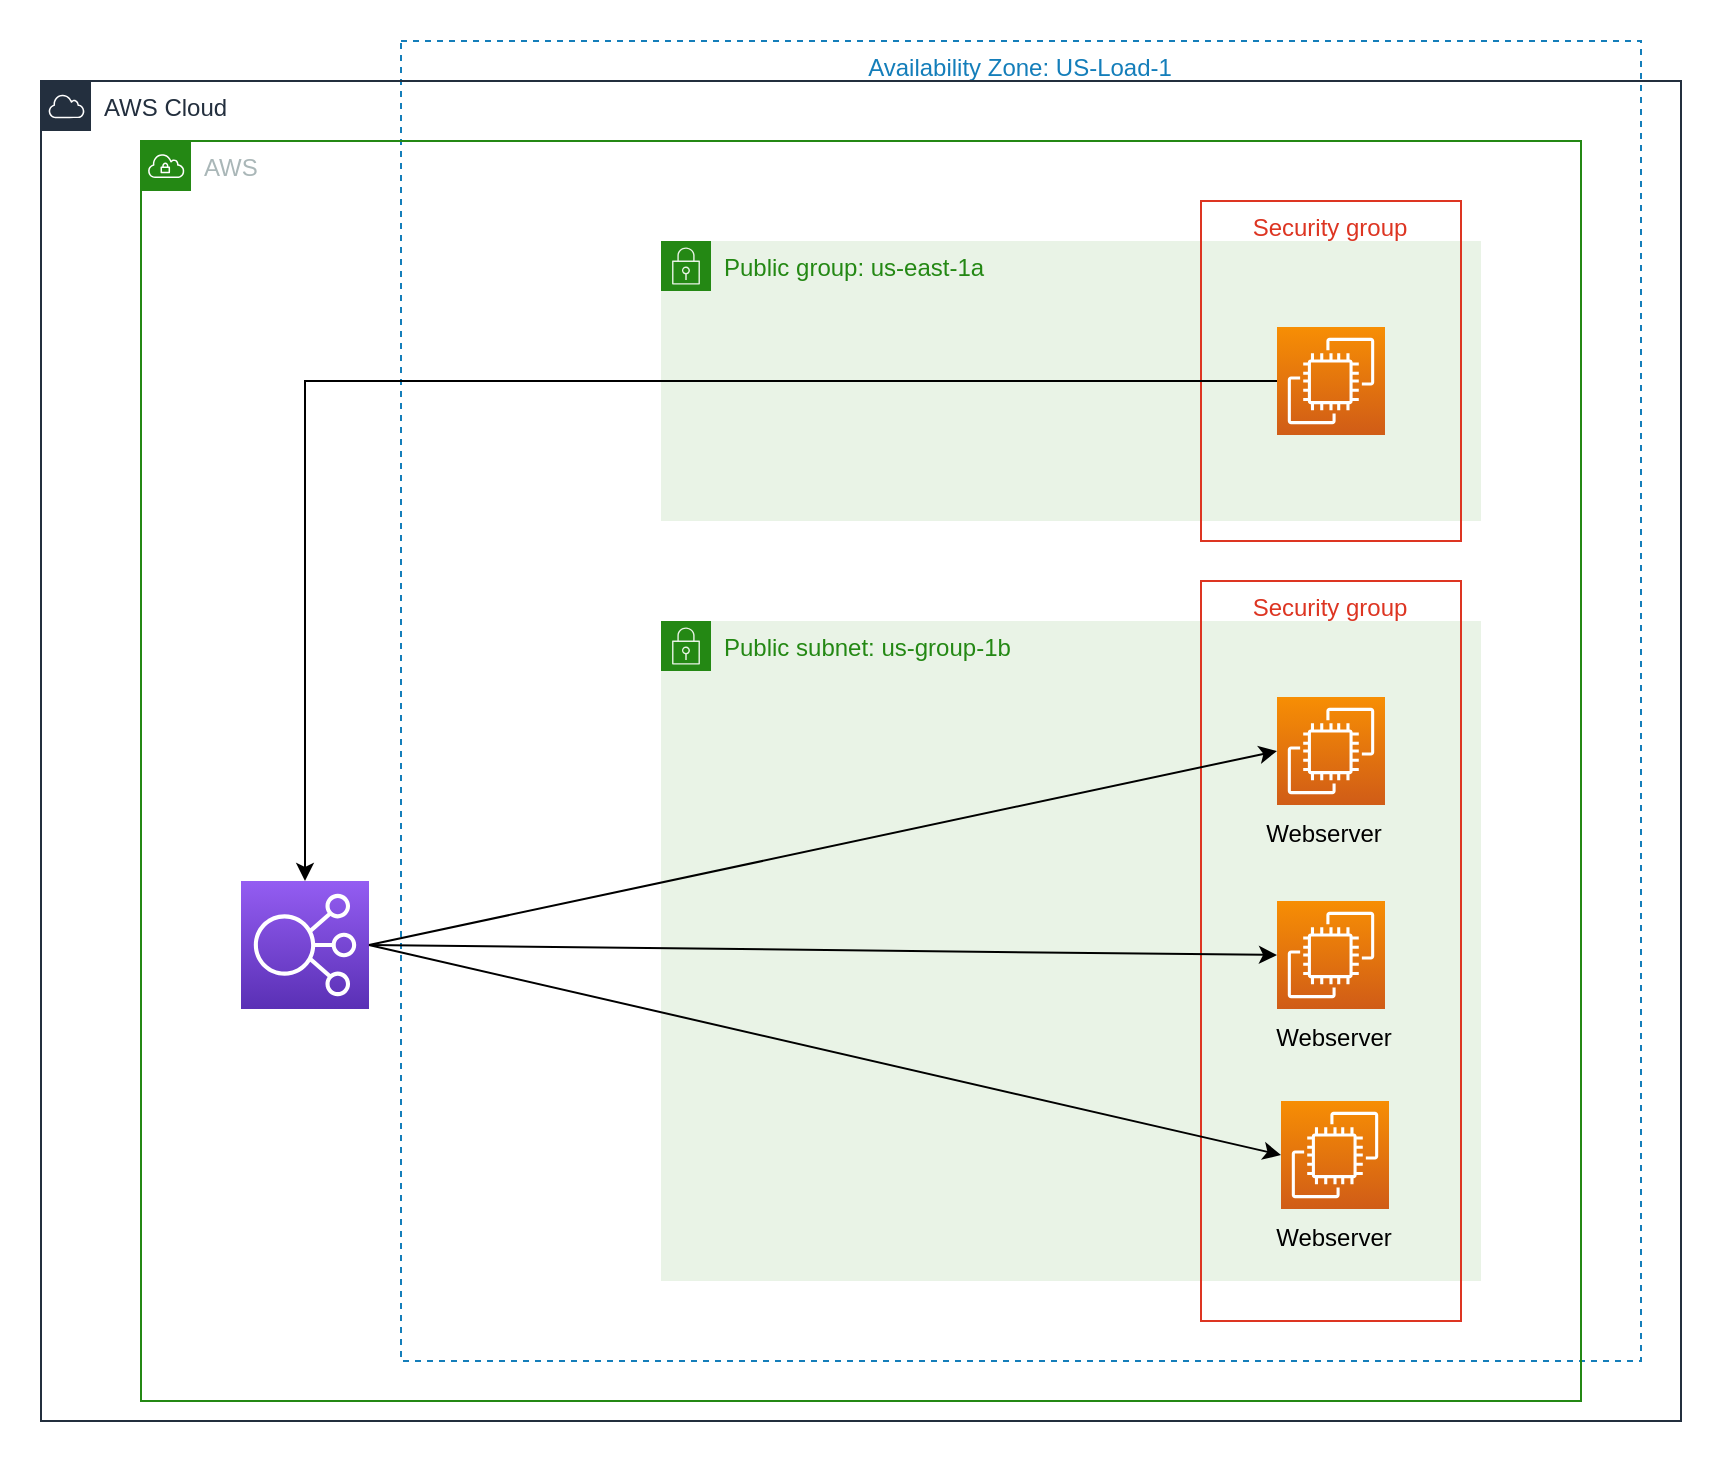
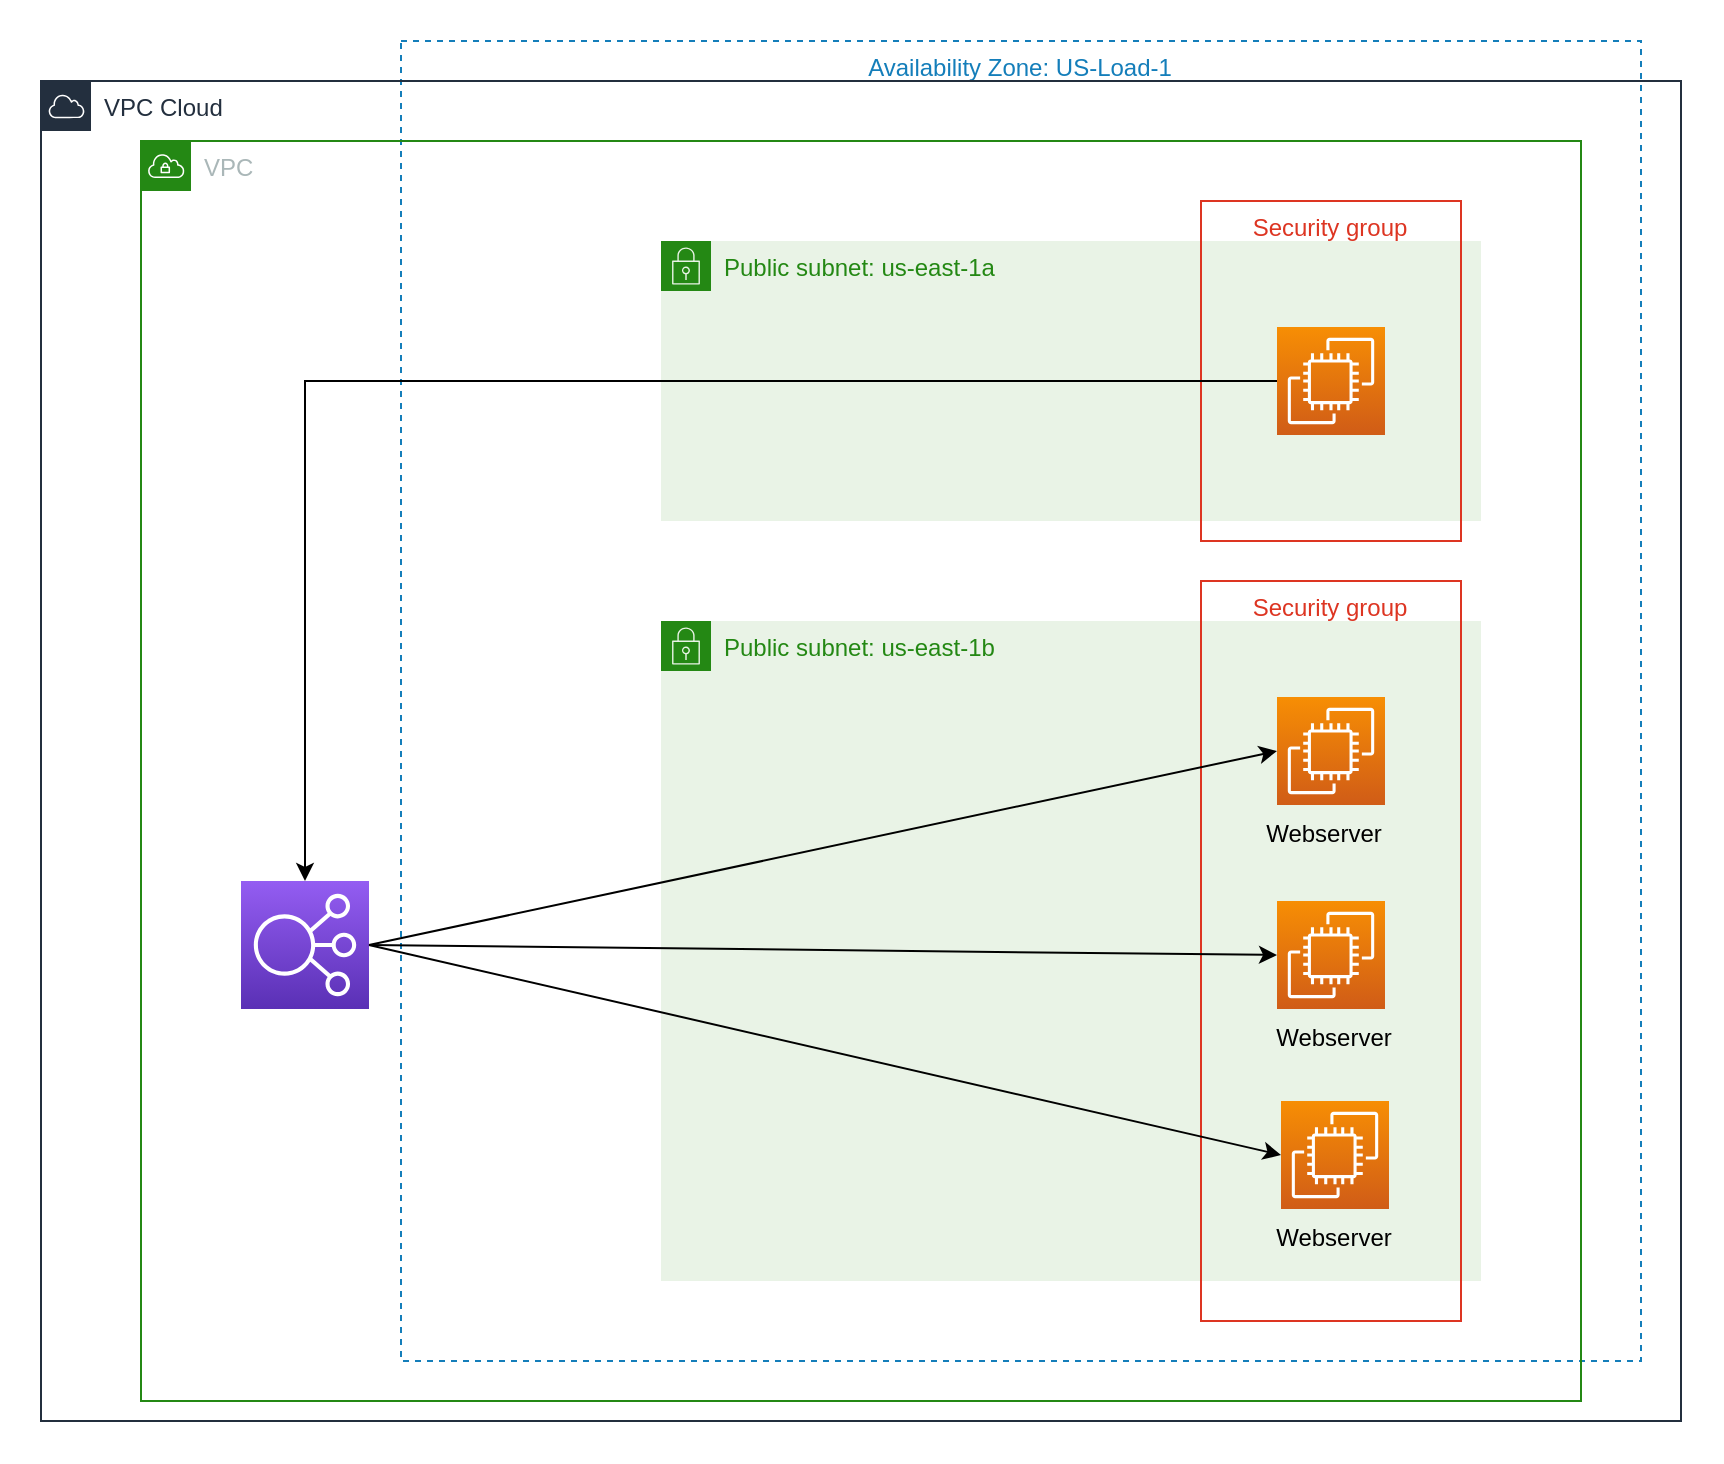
(159, 109) -> (159, 109)
(225, 169) -> (225, 169)
(871, 269) -> (877, 269)
(884, 649) -> (877, 649)
